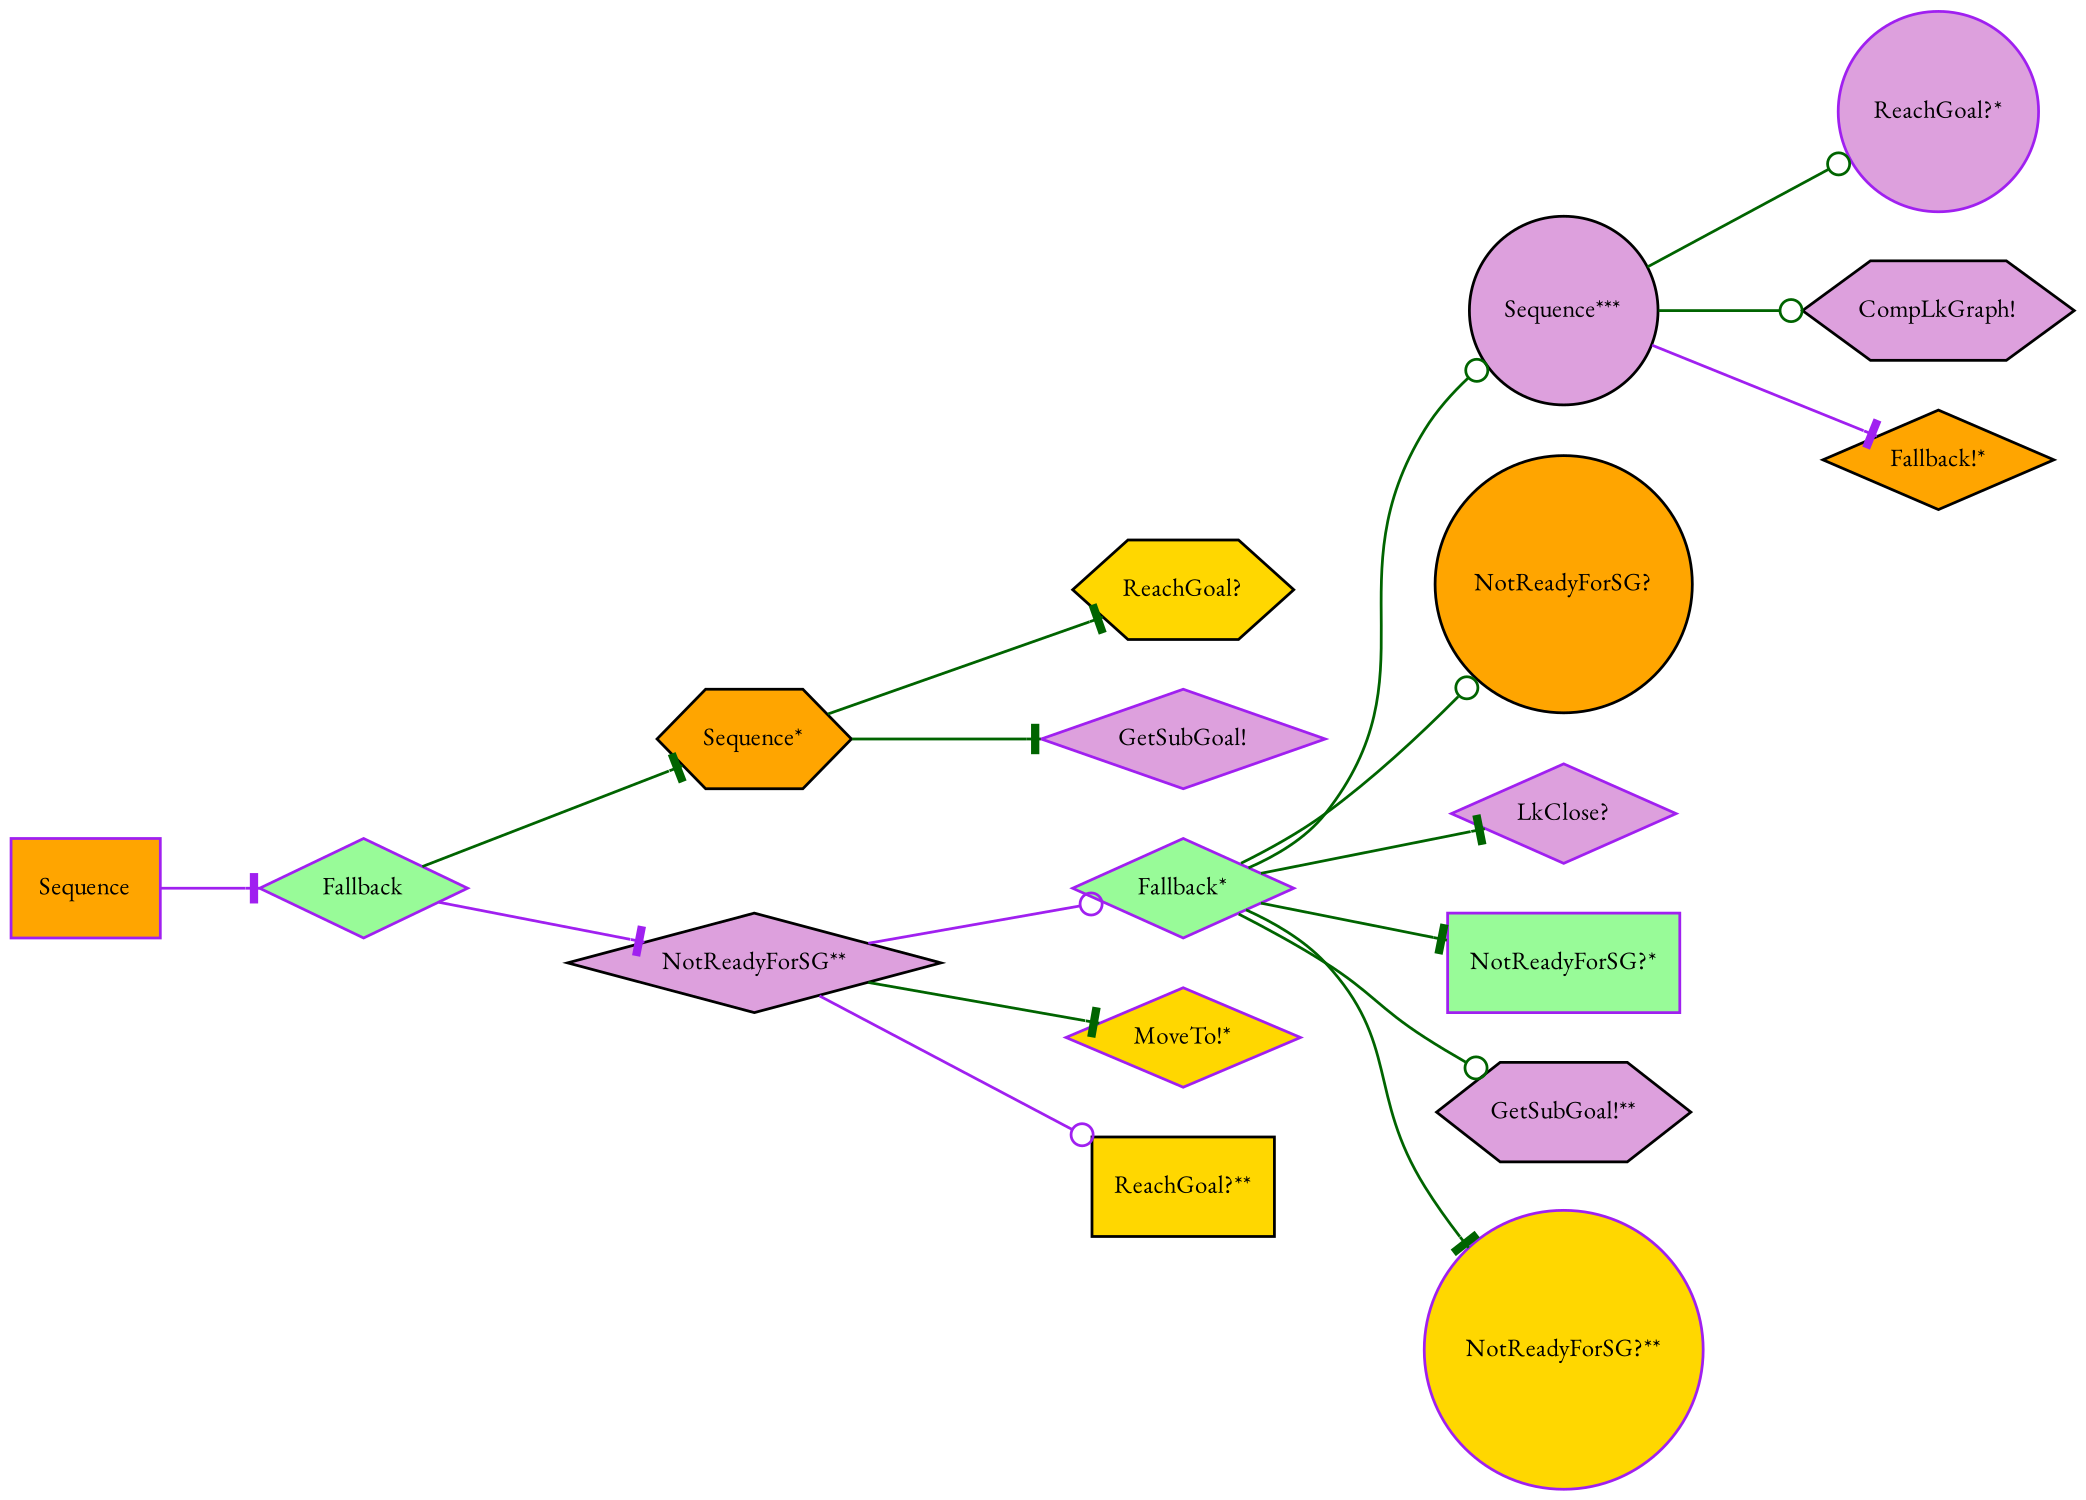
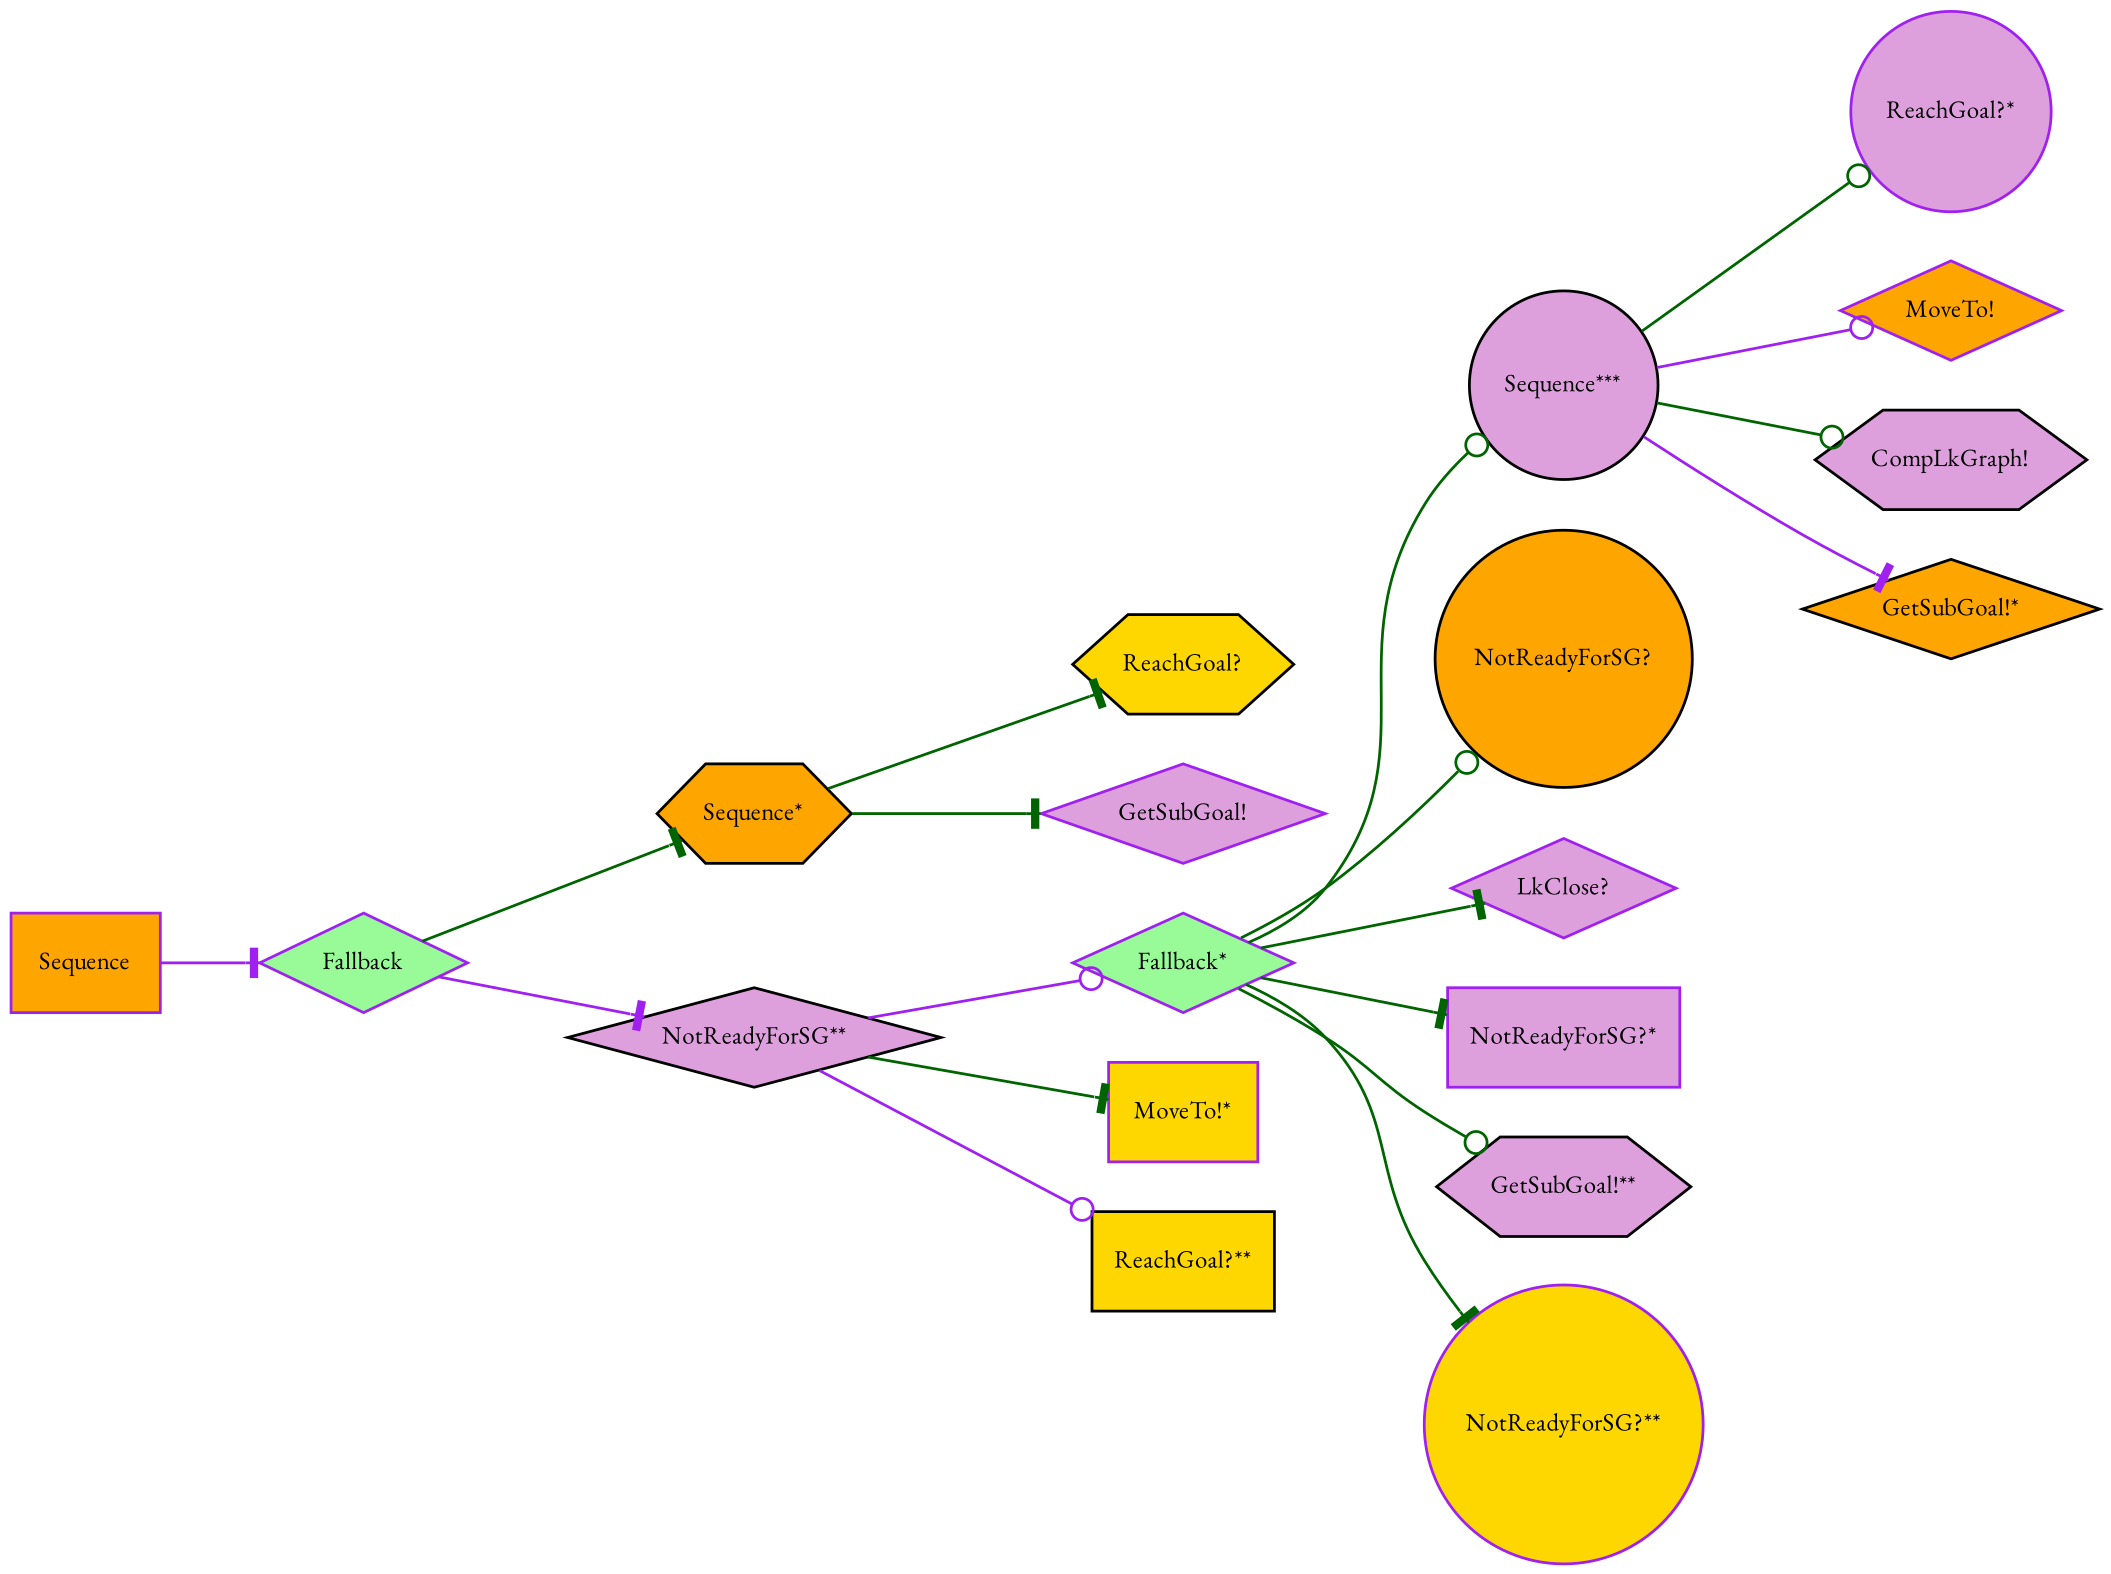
none -> (1951, 311)
(1938, 460) -> (1951, 609)
(1564, 963) -> (1564, 1037)
(1183, 1037) -> (1183, 1112)
